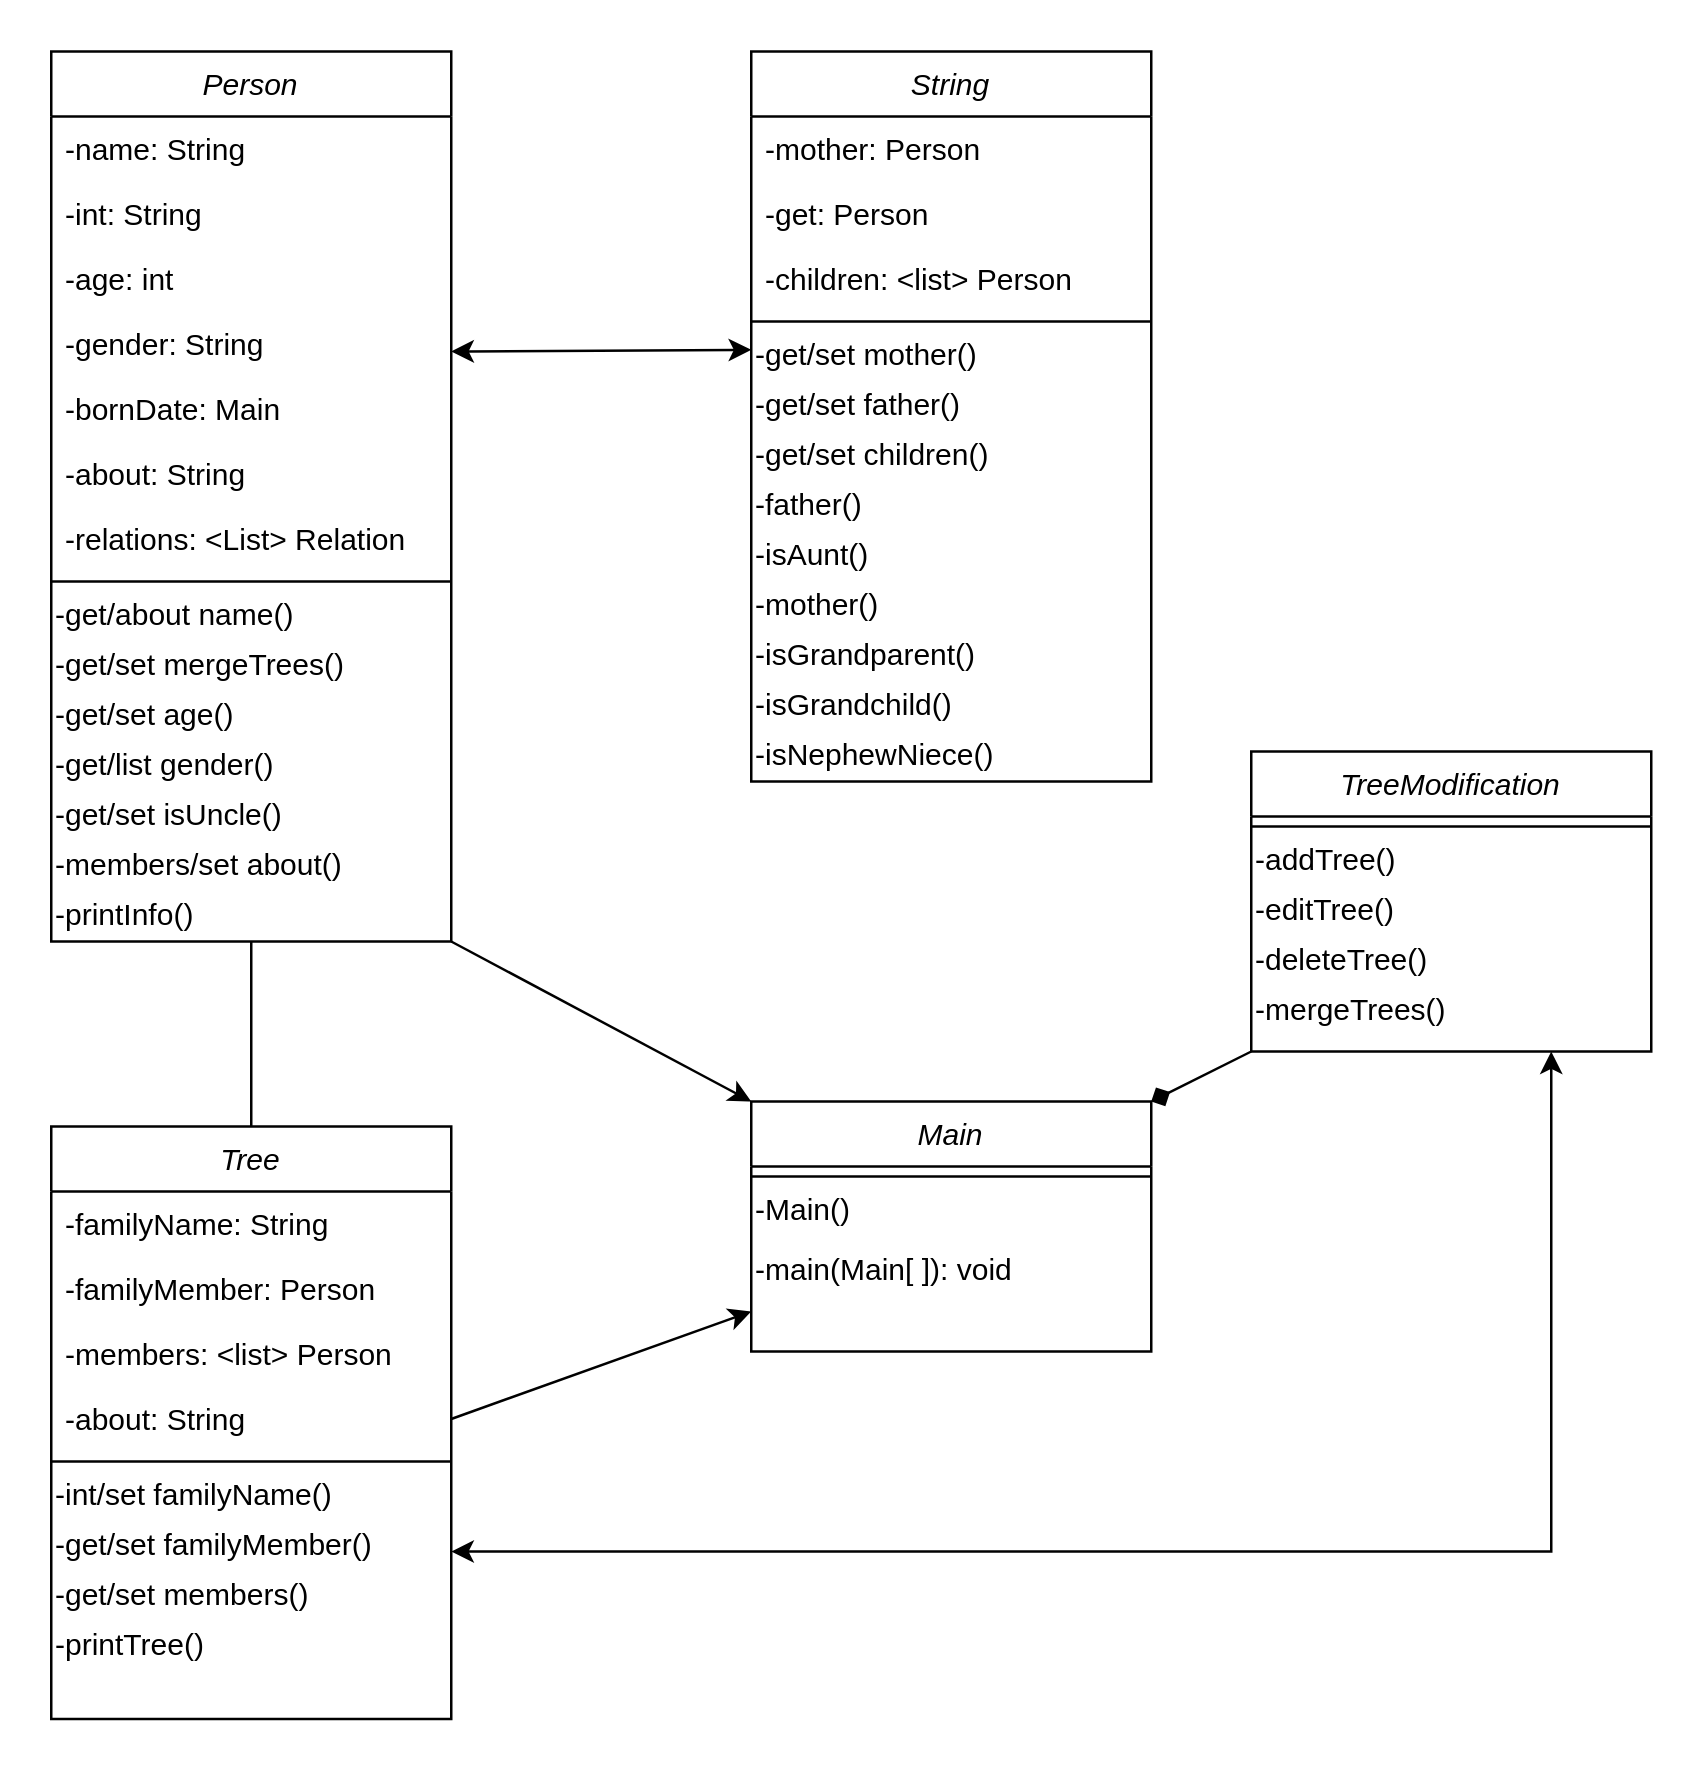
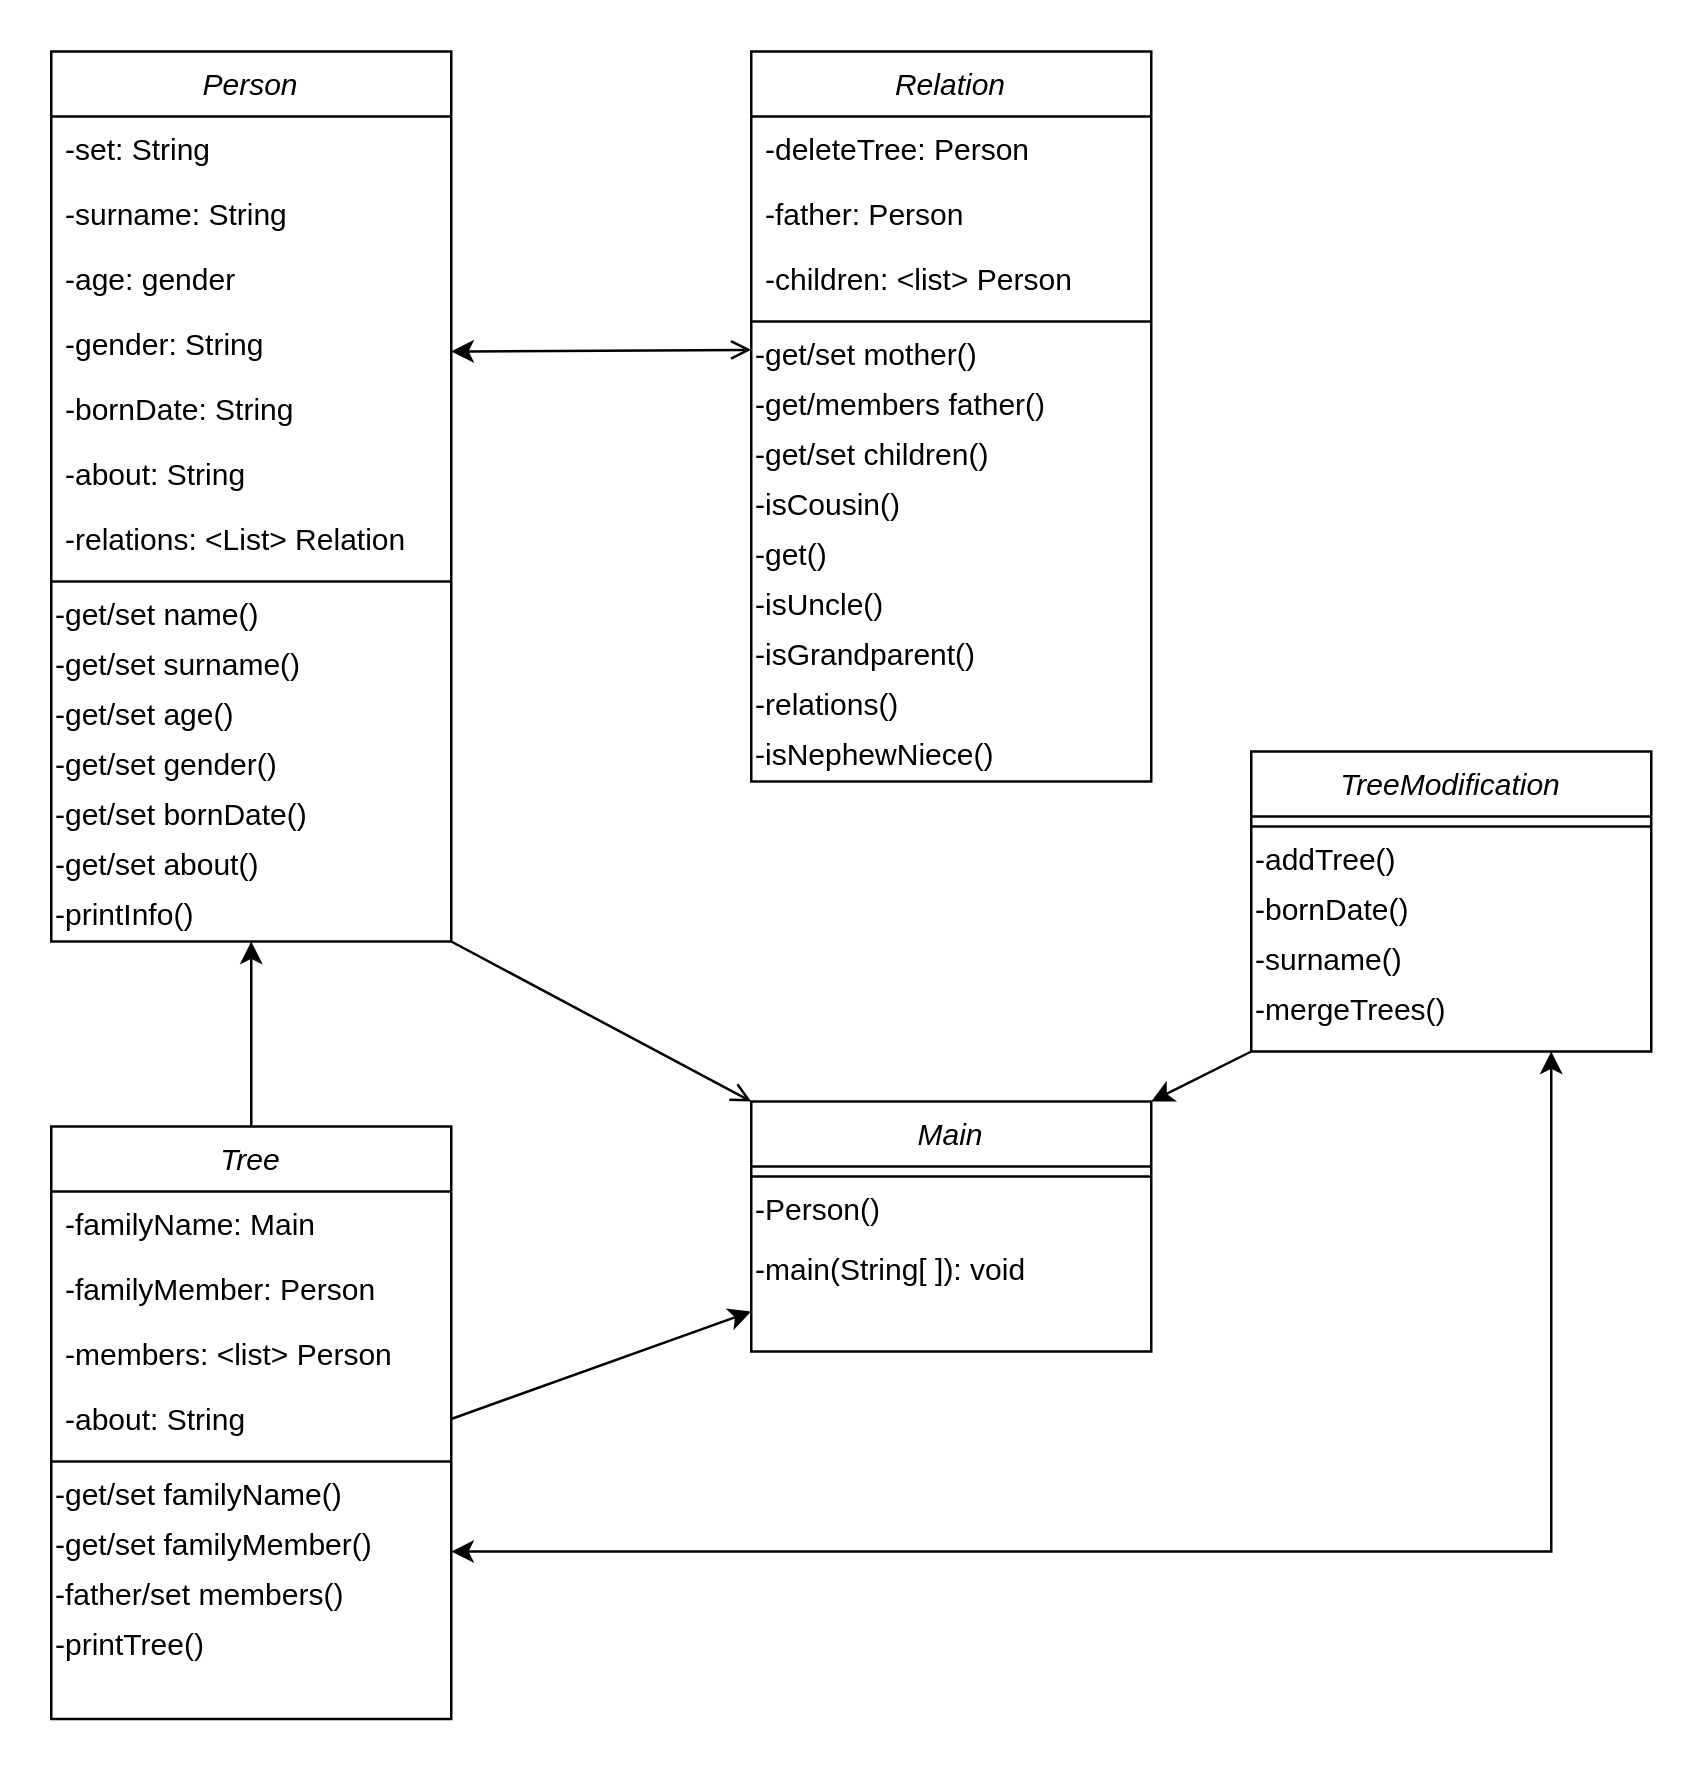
(950, 85) -> (950, 85)
(163, 150) -> (154, 150)
(883, 150) -> (913, 150)
(150, 215) -> (188, 215)
(858, 215) -> (883, 215)
(129, 280) -> (158, 280)
(733, 350) -> (737, 350)
(895, 406) -> (929, 406)
(179, 410) -> (196, 410)
(832, 506) -> (841, 506)
(828, 556) -> (807, 556)
(832, 606) -> (832, 606)
(195, 616) -> (178, 616)
(229, 666) -> (204, 666)
(871, 706) -> (849, 706)
(196, 766) -> (195, 766)
(196, 816) -> (212, 816)
(220, 866) -> (187, 866)
(1345, 911) -> (1349, 911)
(251, 954) -> (251, 959)
(1362, 961) -> (1340, 961)
(1169, 1092) -> (1168, 1093)
(735, 1093) -> (738, 1094)
(811, 1211) -> (832, 1211)
(205, 1225) -> (188, 1225)
(901, 1272) -> (918, 1272)
(217, 1496) -> (221, 1496)
(204, 1596) -> (229, 1596)
